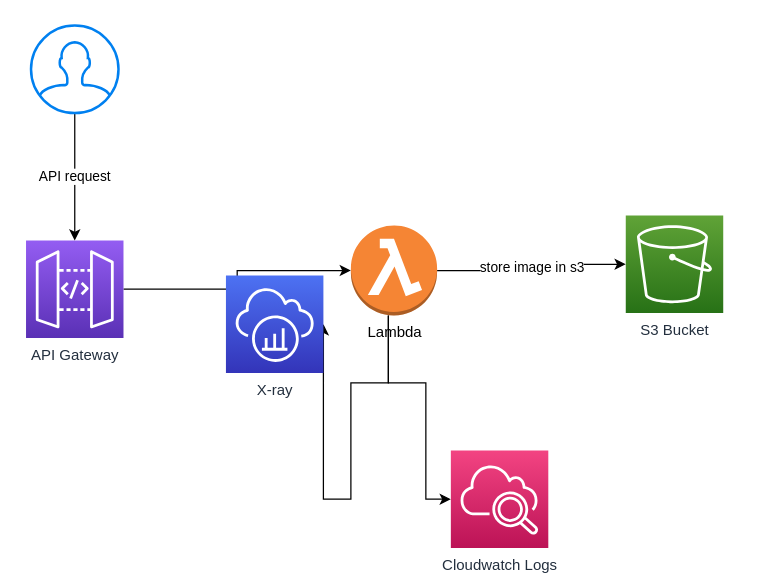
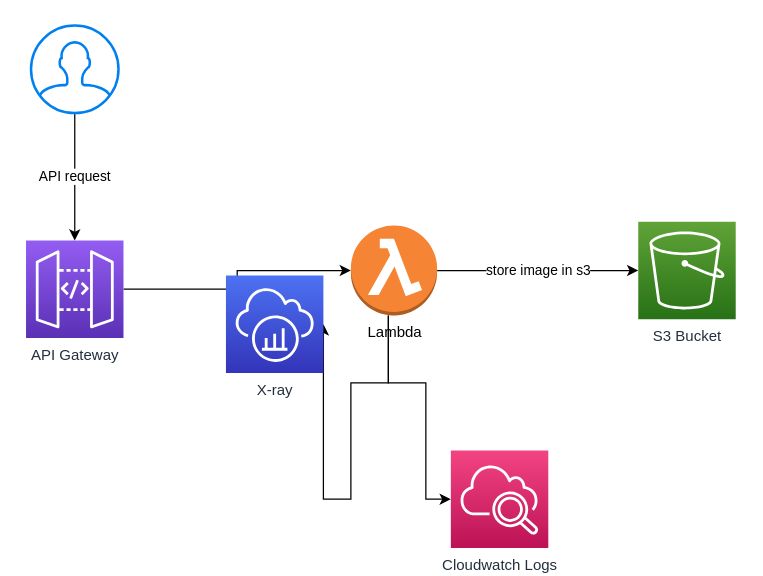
(674, 264) -> (687, 271)
